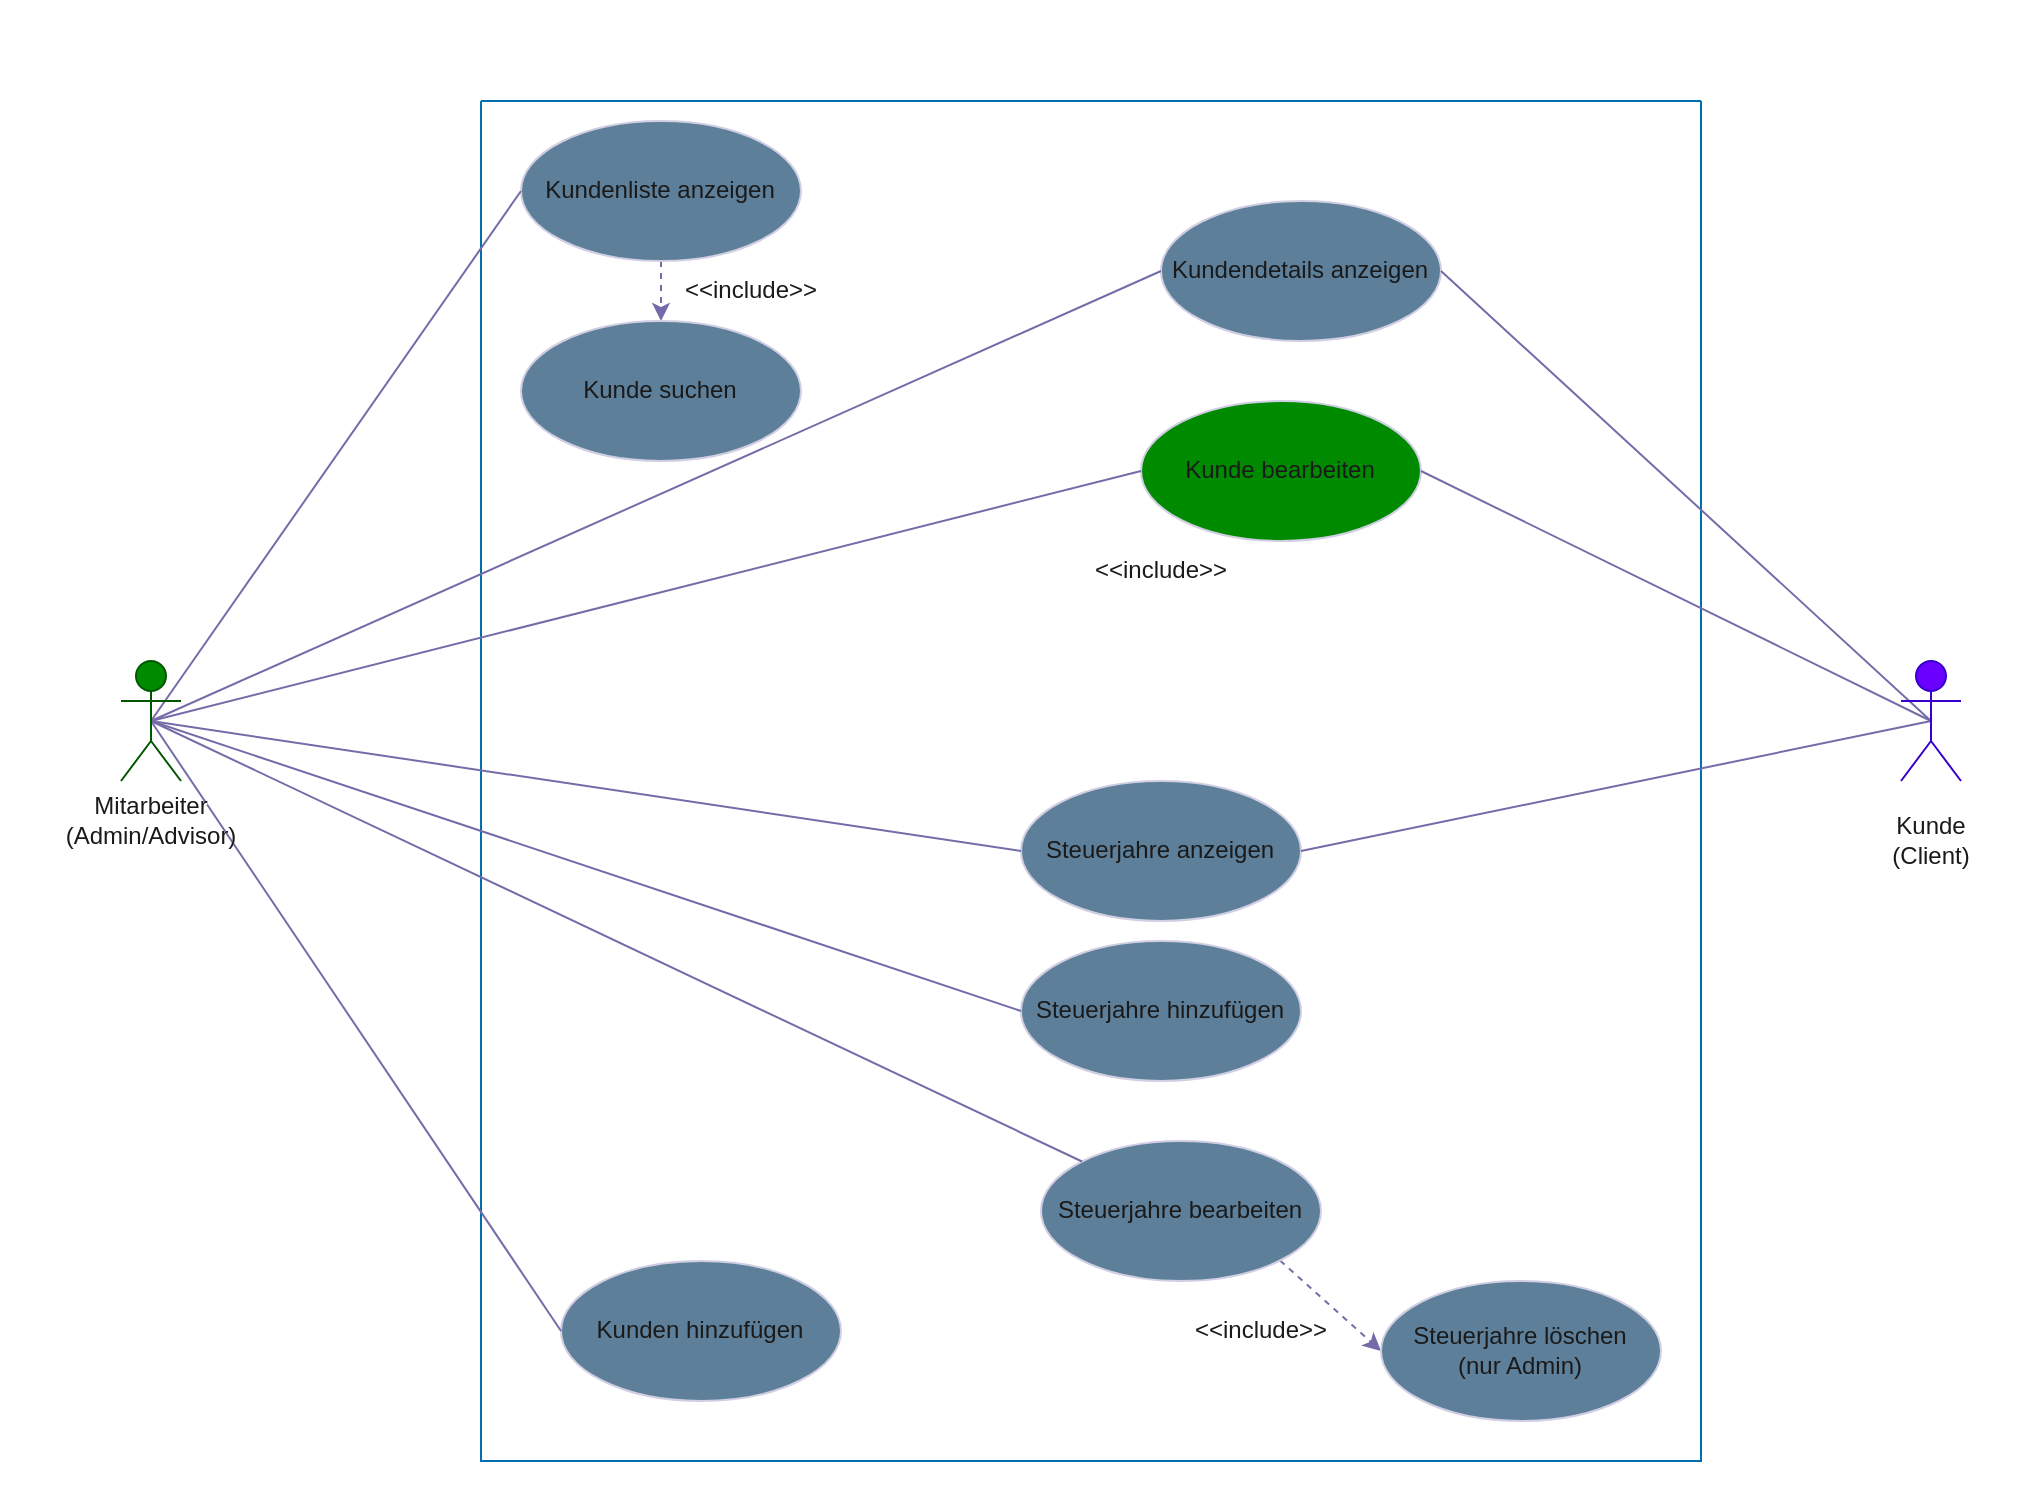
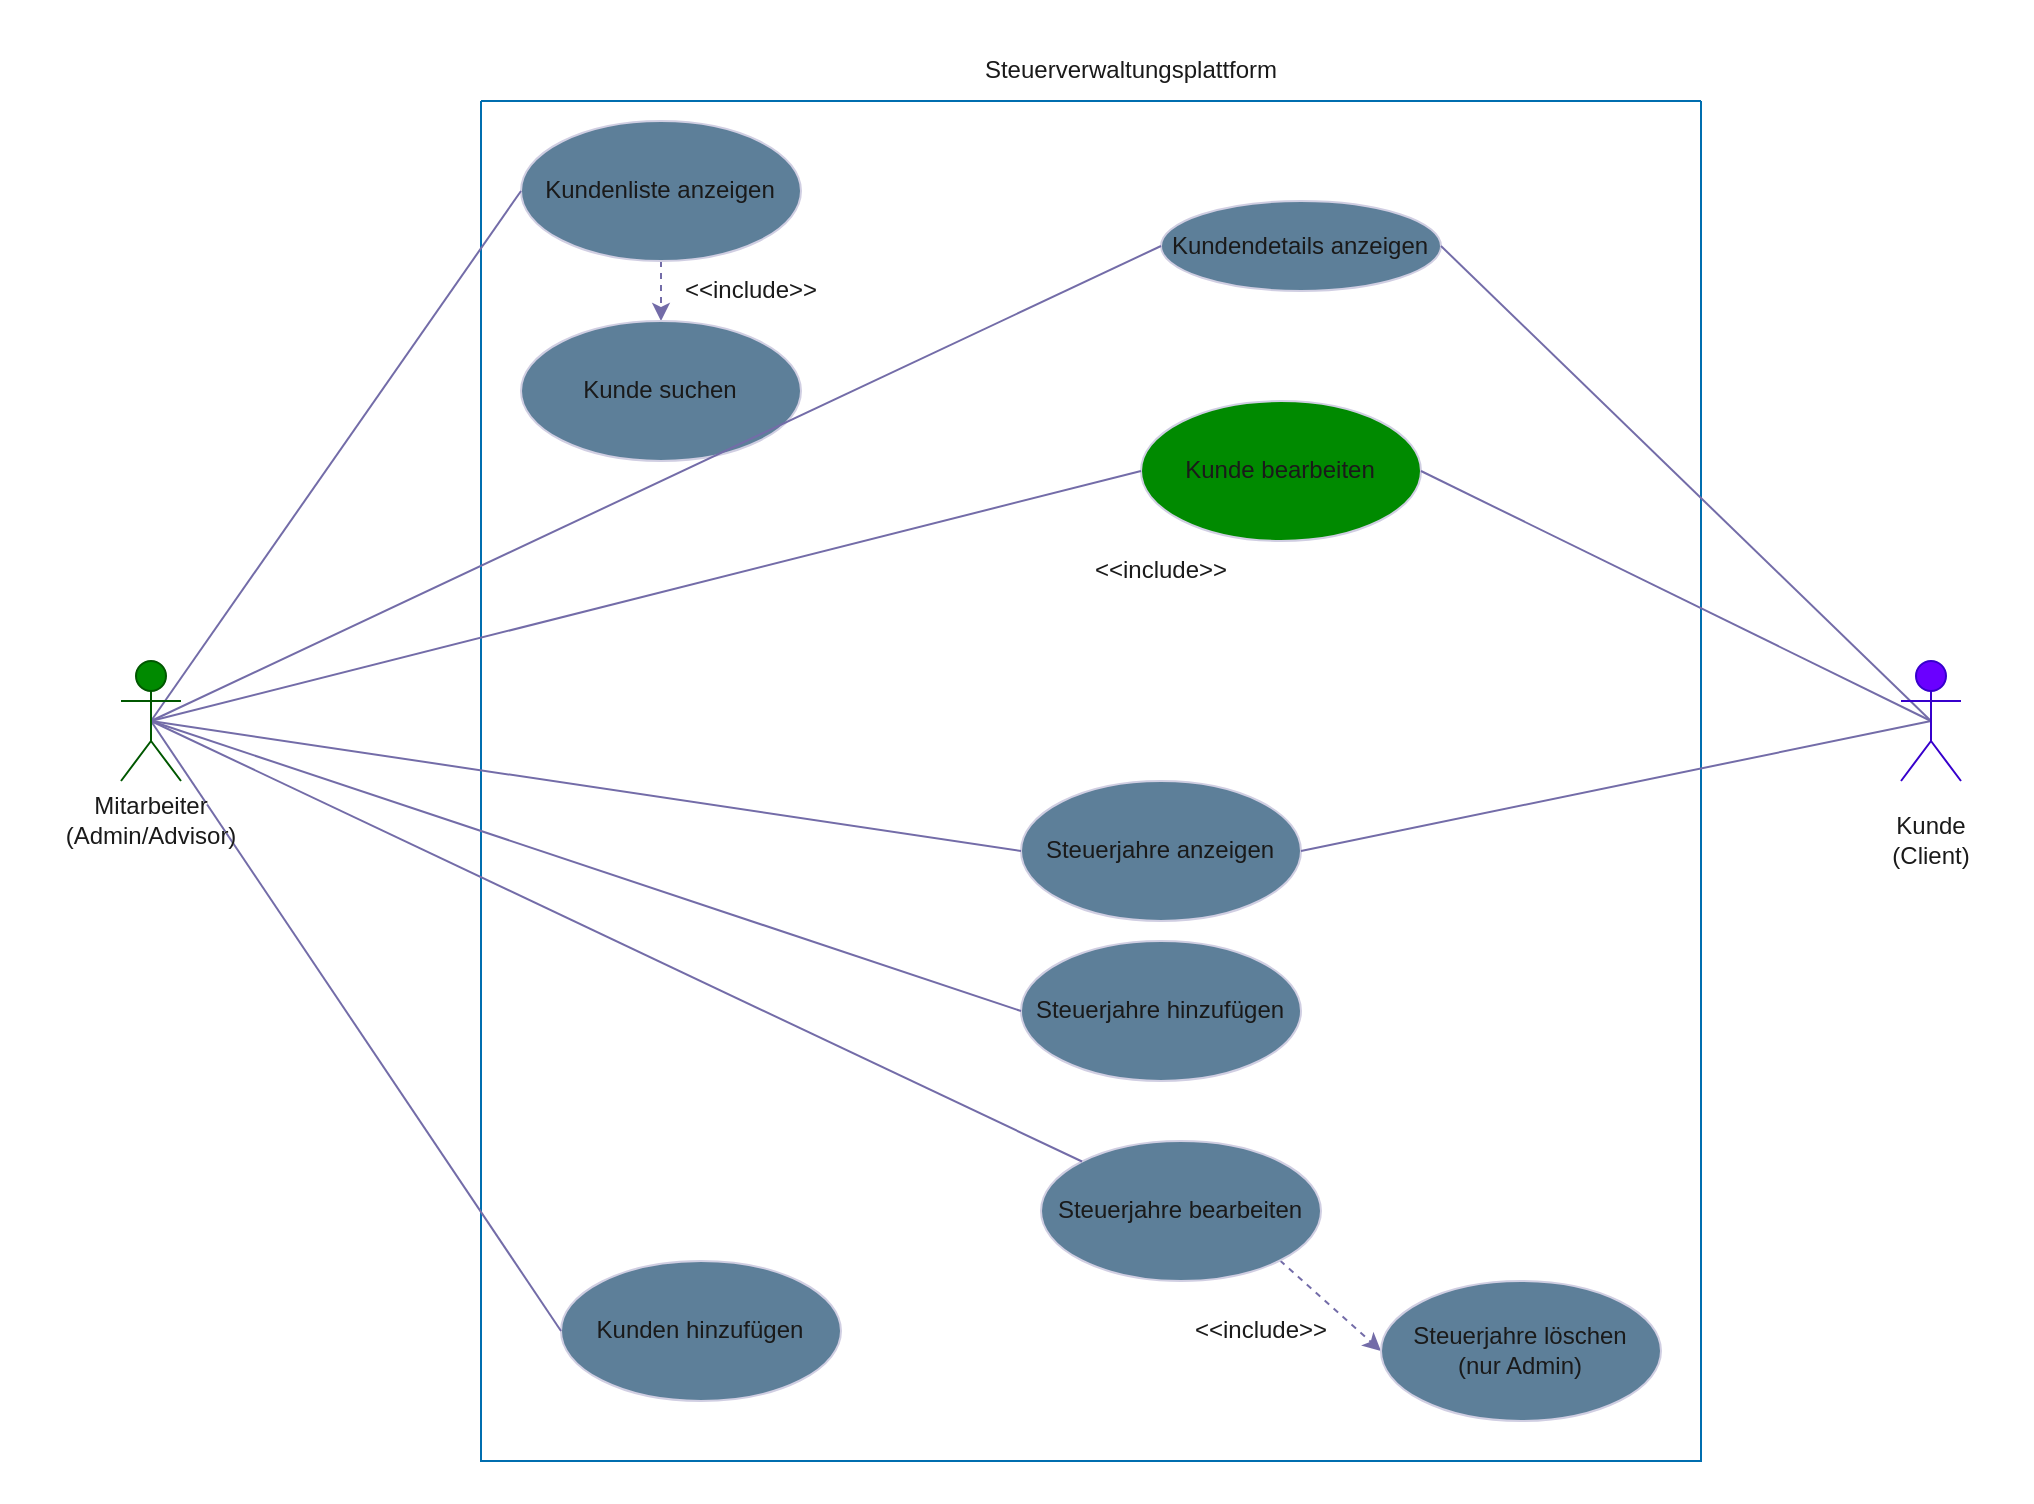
none -> (1131, 71)
(1301, 271) -> (1301, 246)
